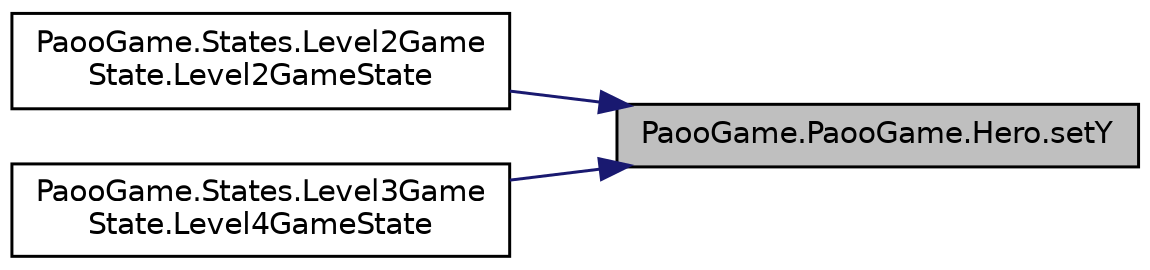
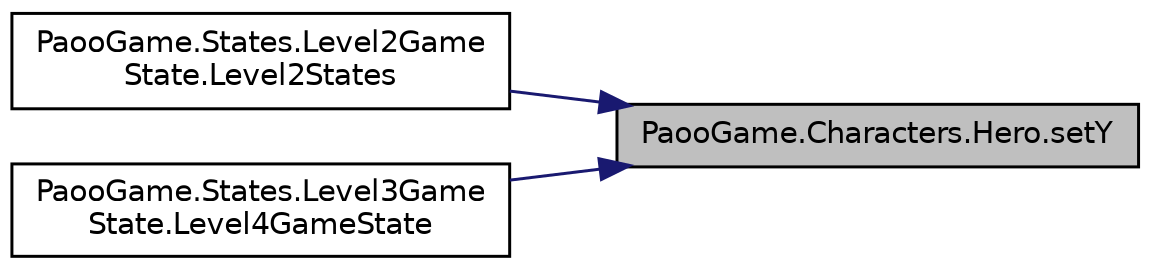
(261, 61) -> (261, 61)
(878, 136) -> (878, 136)
